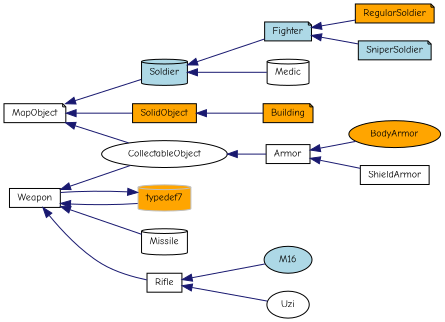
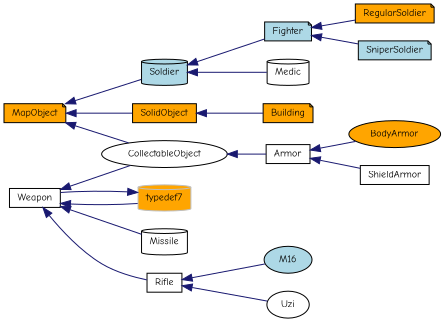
(35, 113) -> (35, 113)
